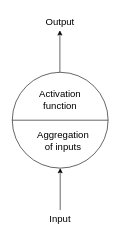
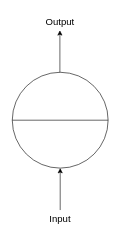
(60, 99) -> none
(63, 141) -> none
